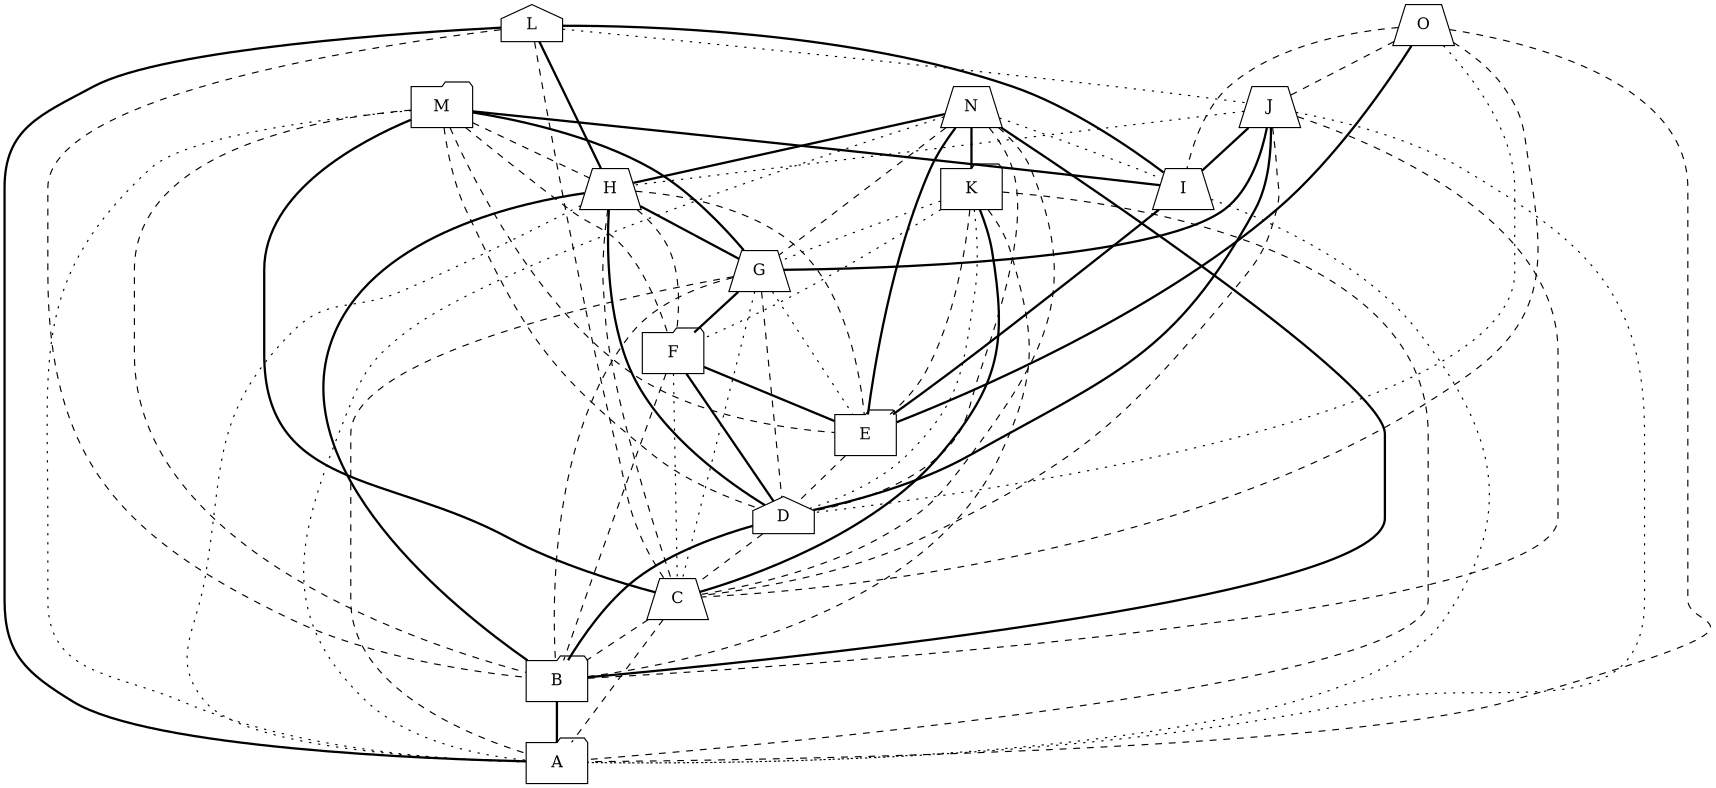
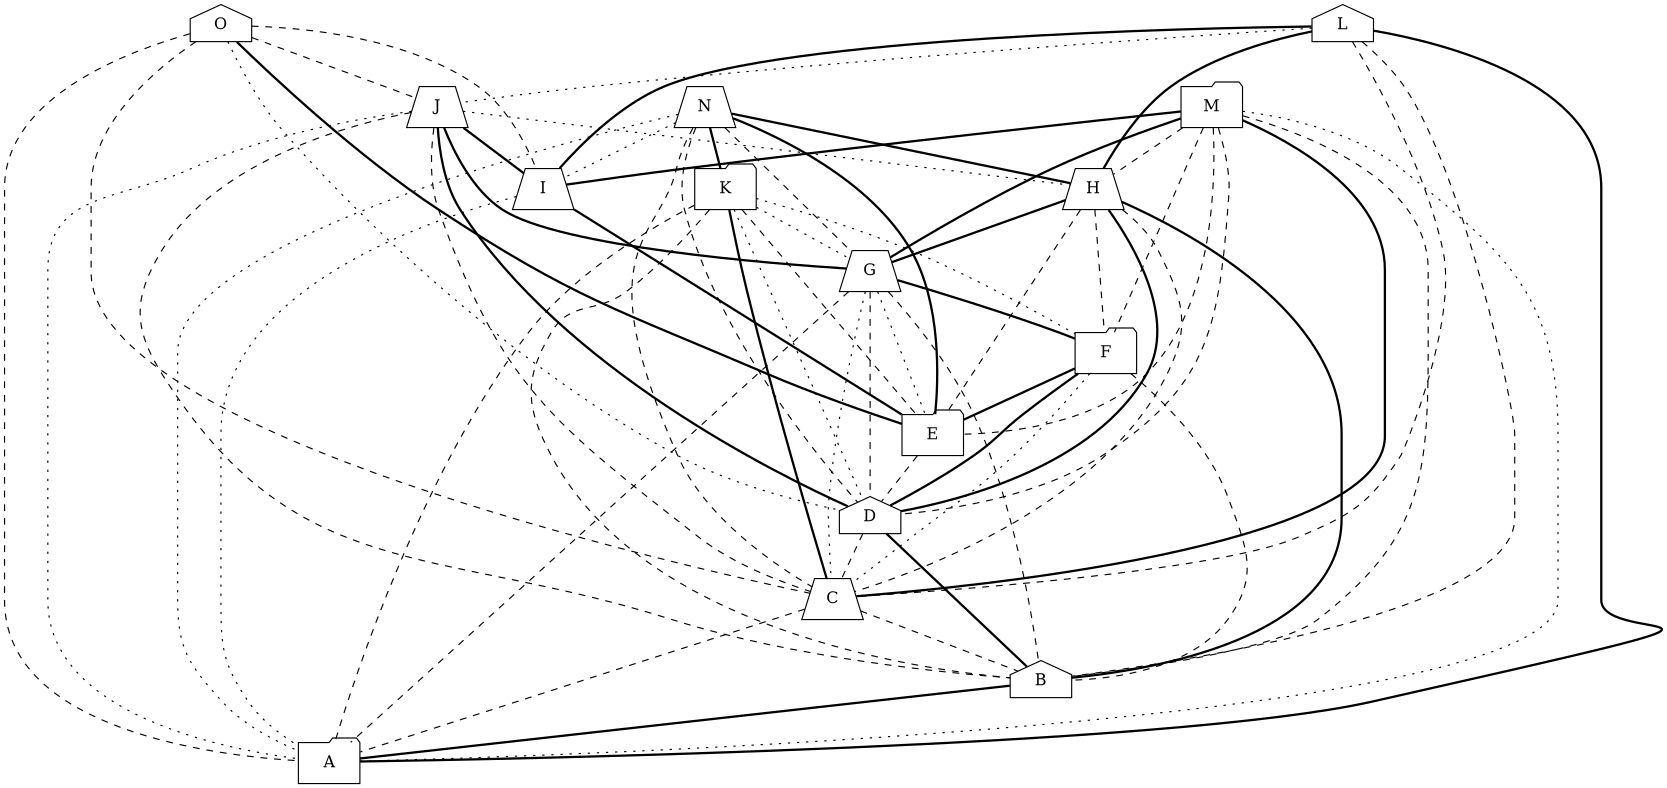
(1424, 25) -> (221, 25)
(217, 491) -> none
(1281, 576) -> none
(557, 681) -> (1041, 681)
